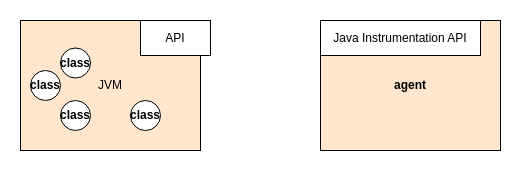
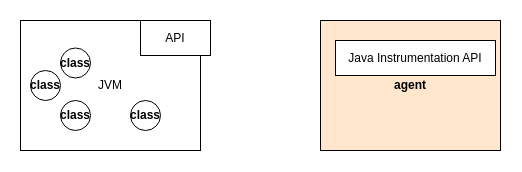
(401, 38) -> (416, 58)
(111, 86) -> (111, 86)
